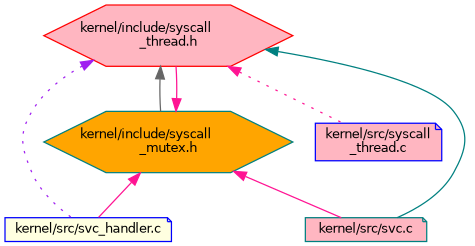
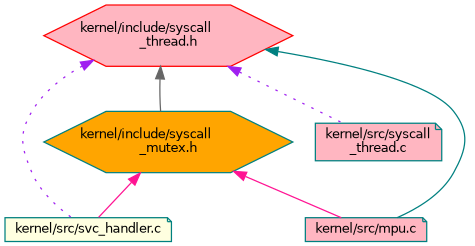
(177, 82) -> none
(291, 98) -> (291, 98)
(379, 142) -> (379, 142)
(88, 230) -> (88, 230)
(366, 230) -> (366, 230)
